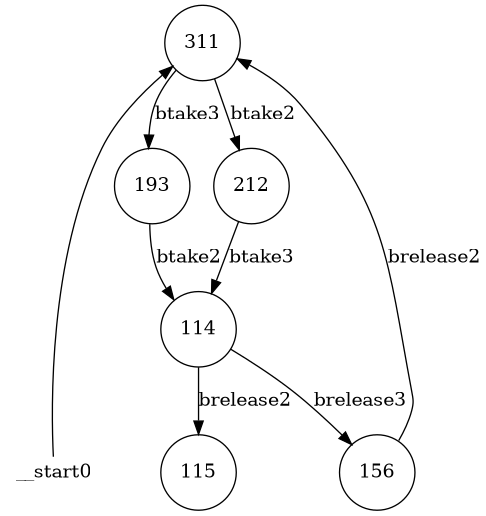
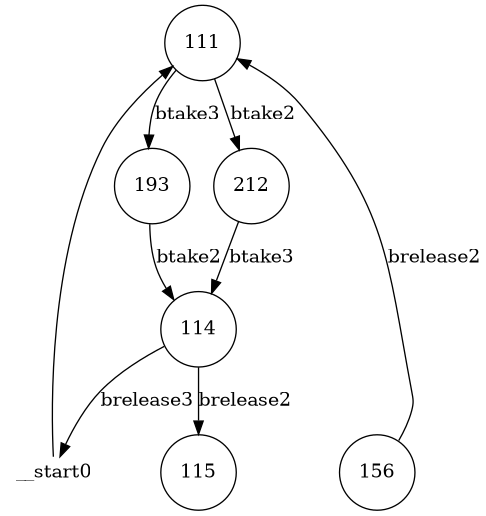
(203, 43) -> (203, 43)
(289, 388) -> (106, 386)
